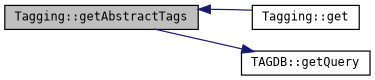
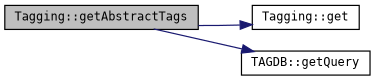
(231, 10) -> (219, 25)
